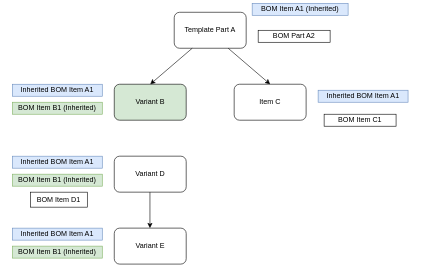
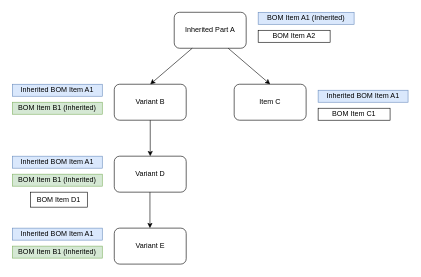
(300, 9) -> (306, 18)
(210, 30) -> (210, 30)
(294, 36) -> (294, 36)
(150, 102) -> (150, 102)
(360, 120) -> (354, 114)
none -> (150, 150)
